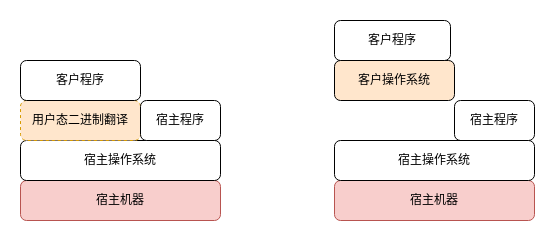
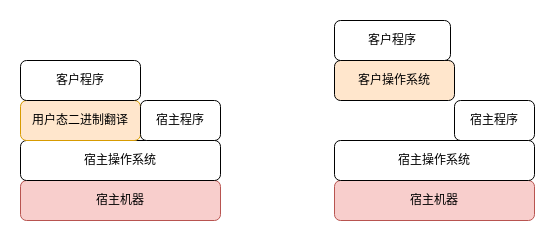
(81, 121) -> (81, 121)
